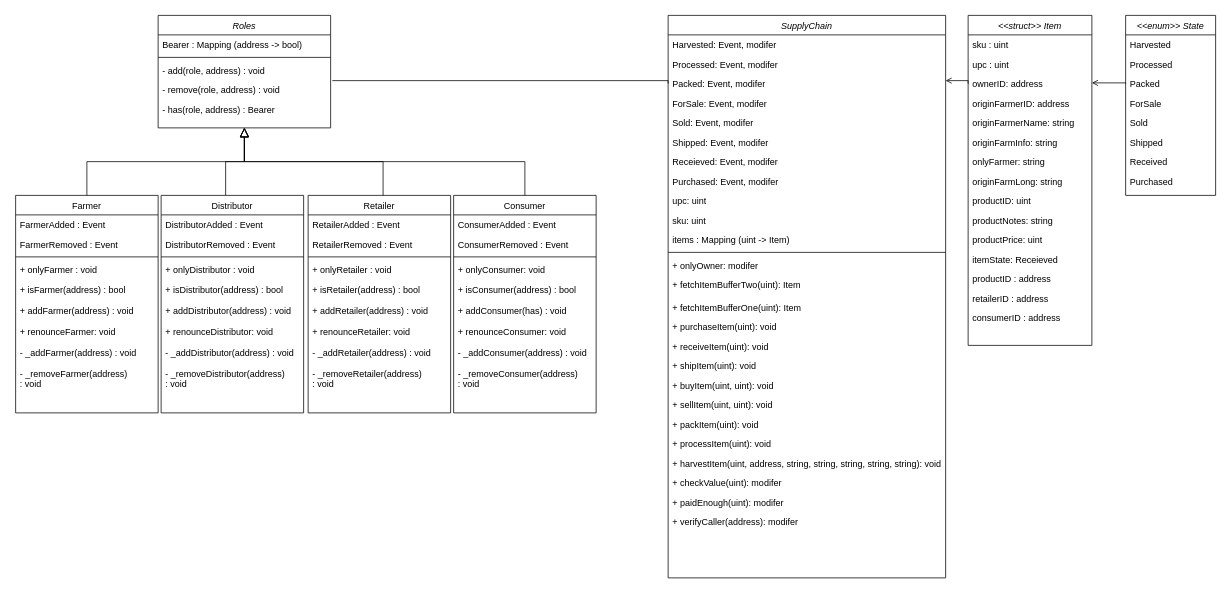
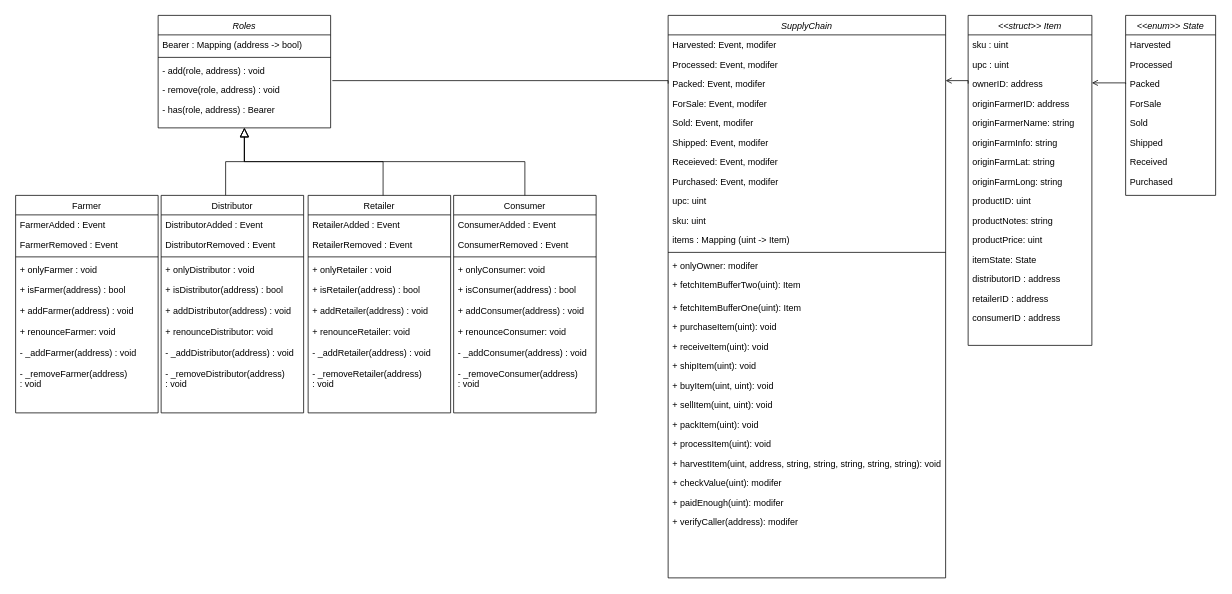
(138, 162) -> none
(1013, 162) -> (1019, 162)
(1018, 260) -> (1009, 260)
(1016, 279) -> (1024, 279)
(516, 311) -> (526, 311)
